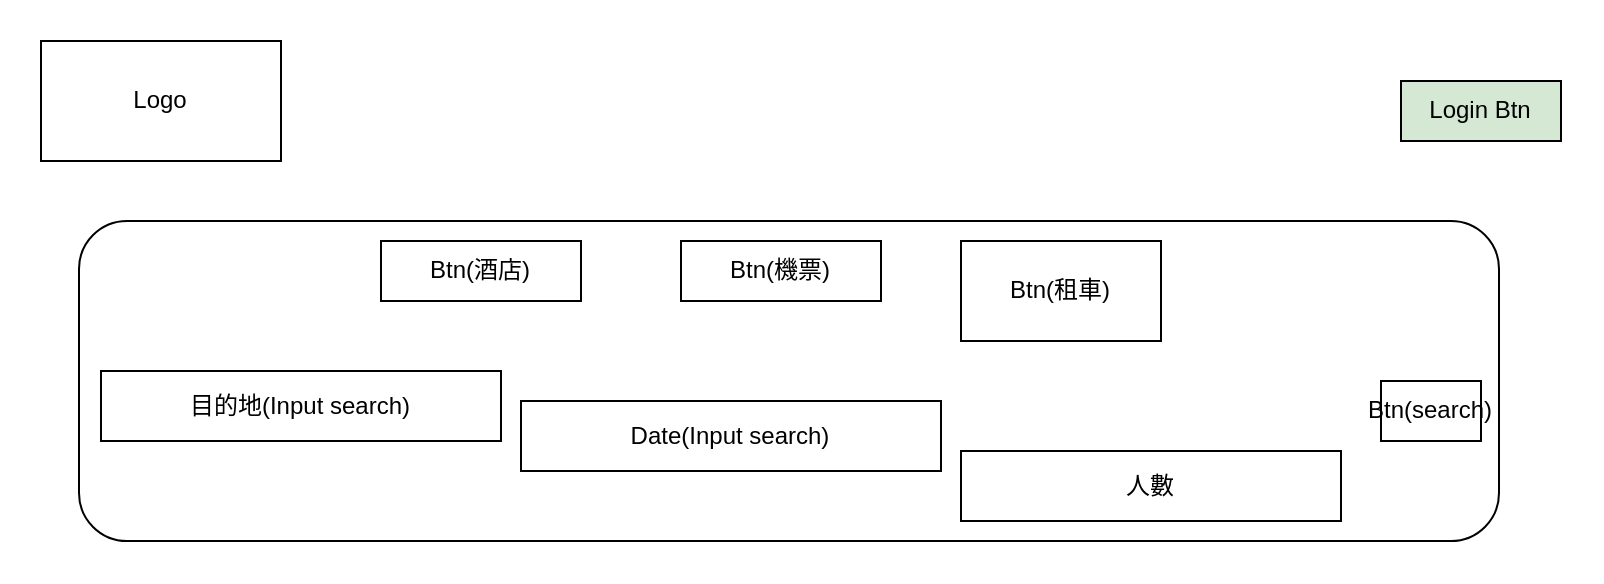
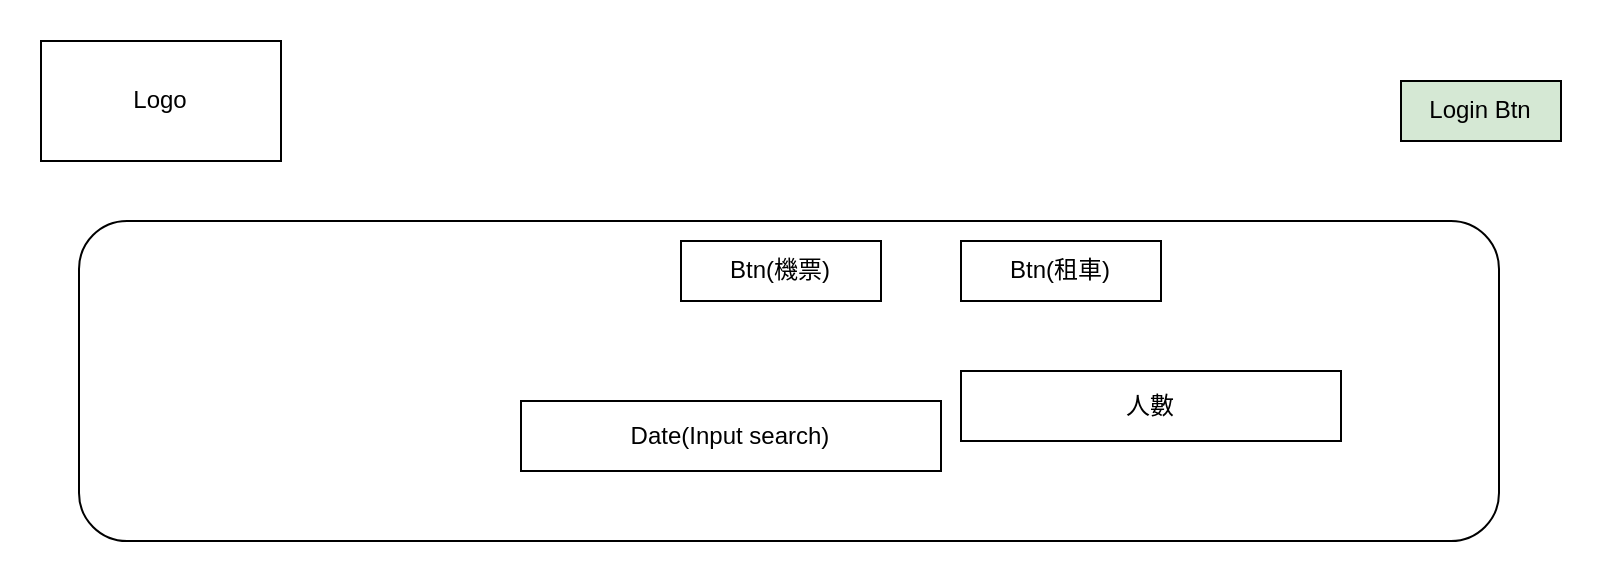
(481, 271) -> none
(1061, 291) -> (1061, 271)
(301, 406) -> none
(1431, 411) -> none
(1151, 486) -> (1151, 406)
